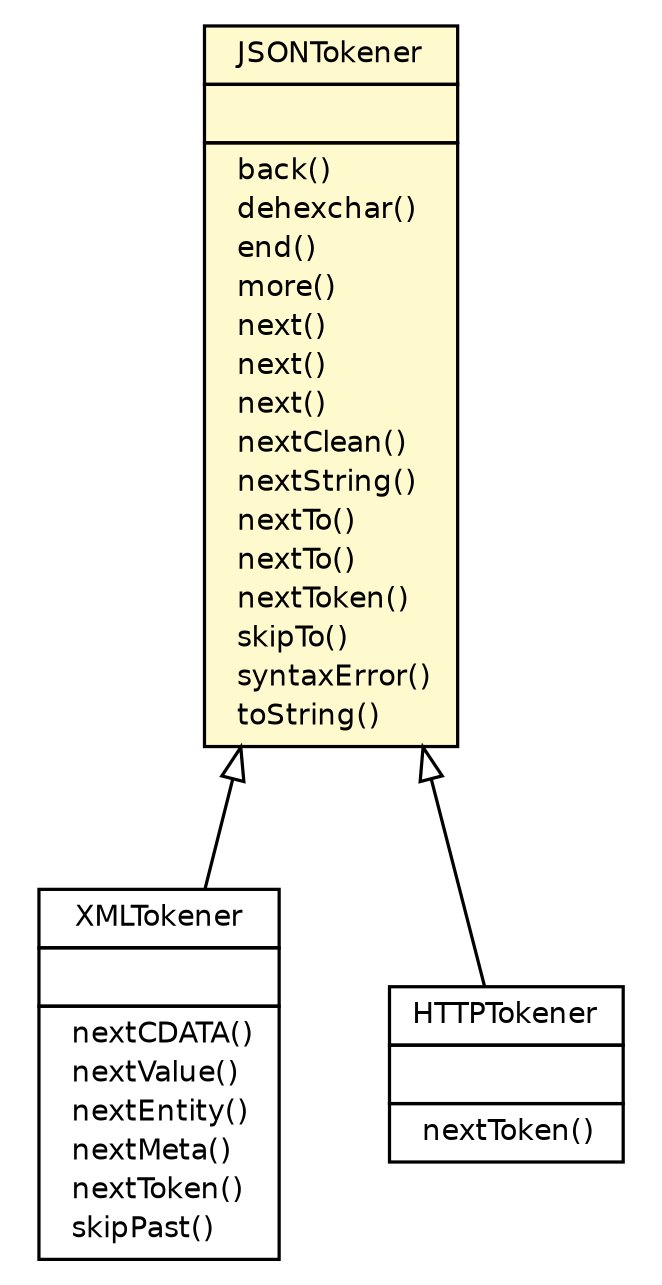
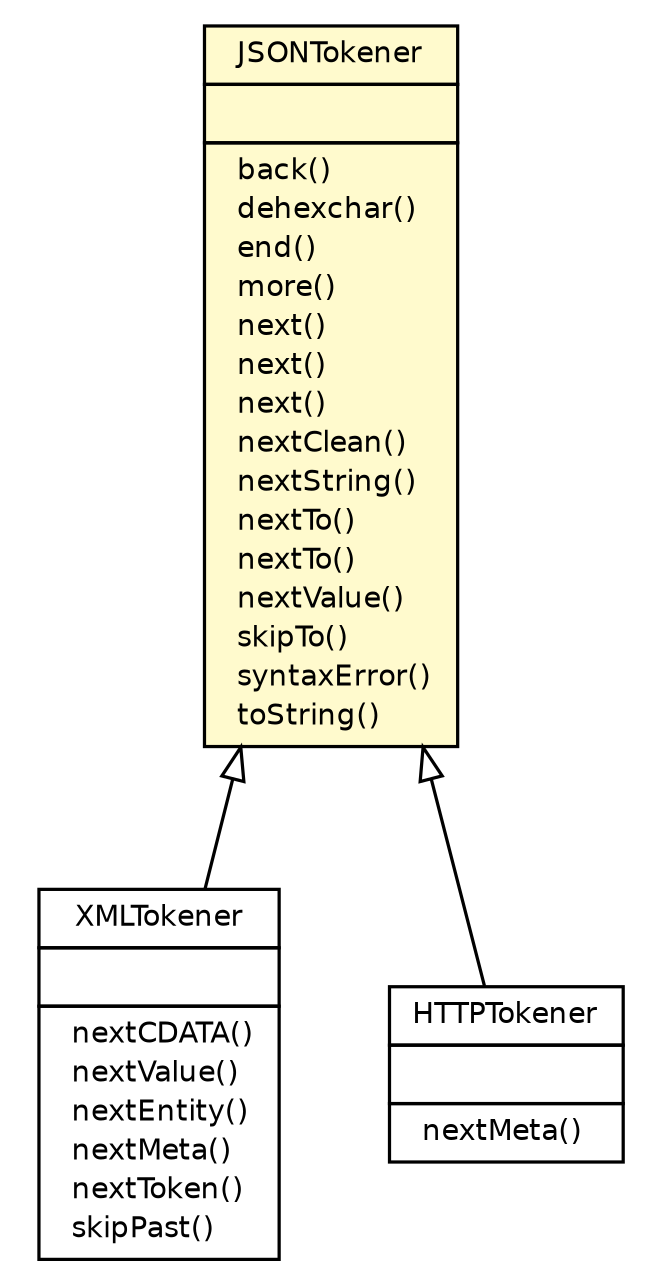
(320, 599) -> (316, 599)
(505, 1131) -> (498, 1131)
